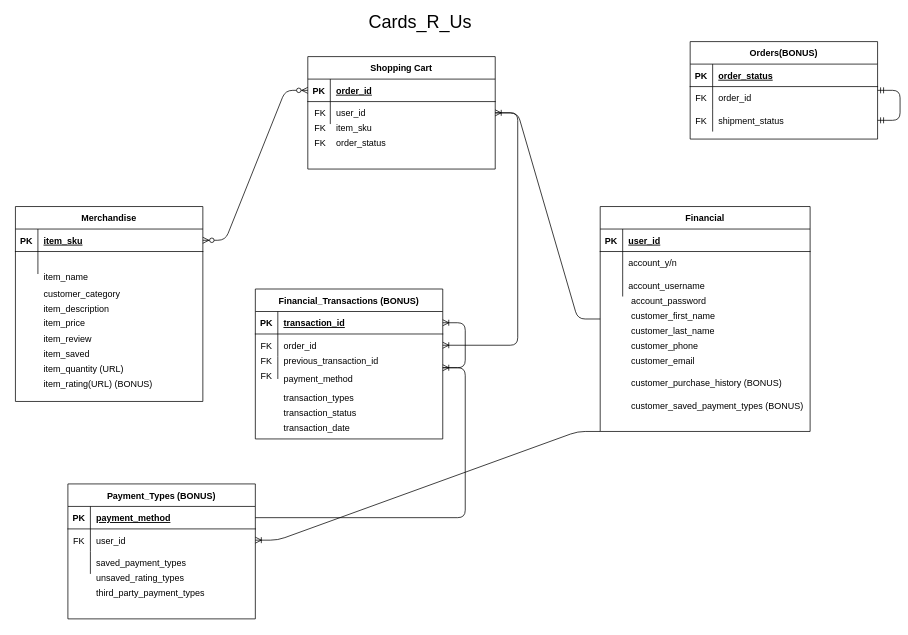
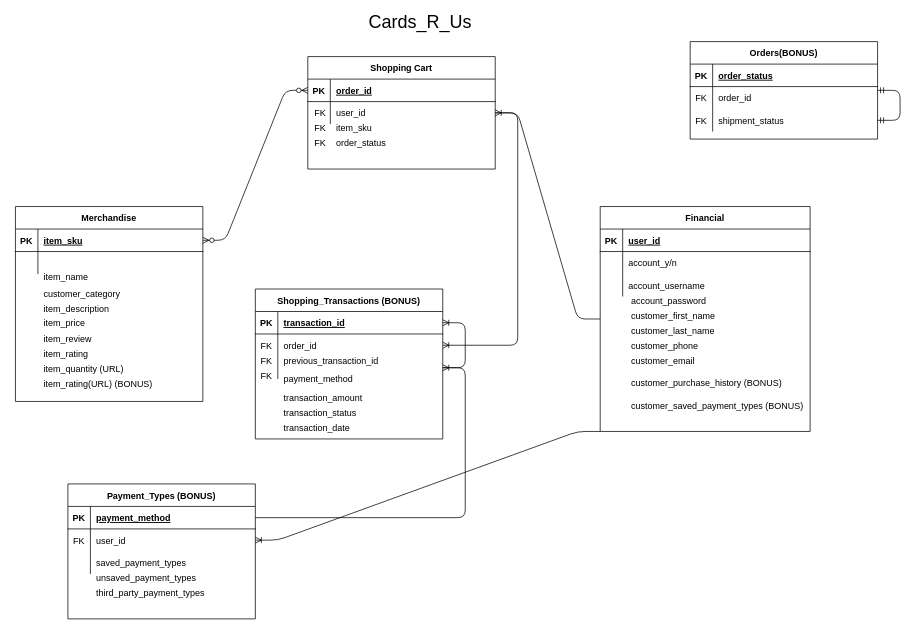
(349, 301) -> (349, 301)
(68, 354) -> (69, 354)
(325, 398) -> (328, 398)
(145, 578) -> (149, 578)
